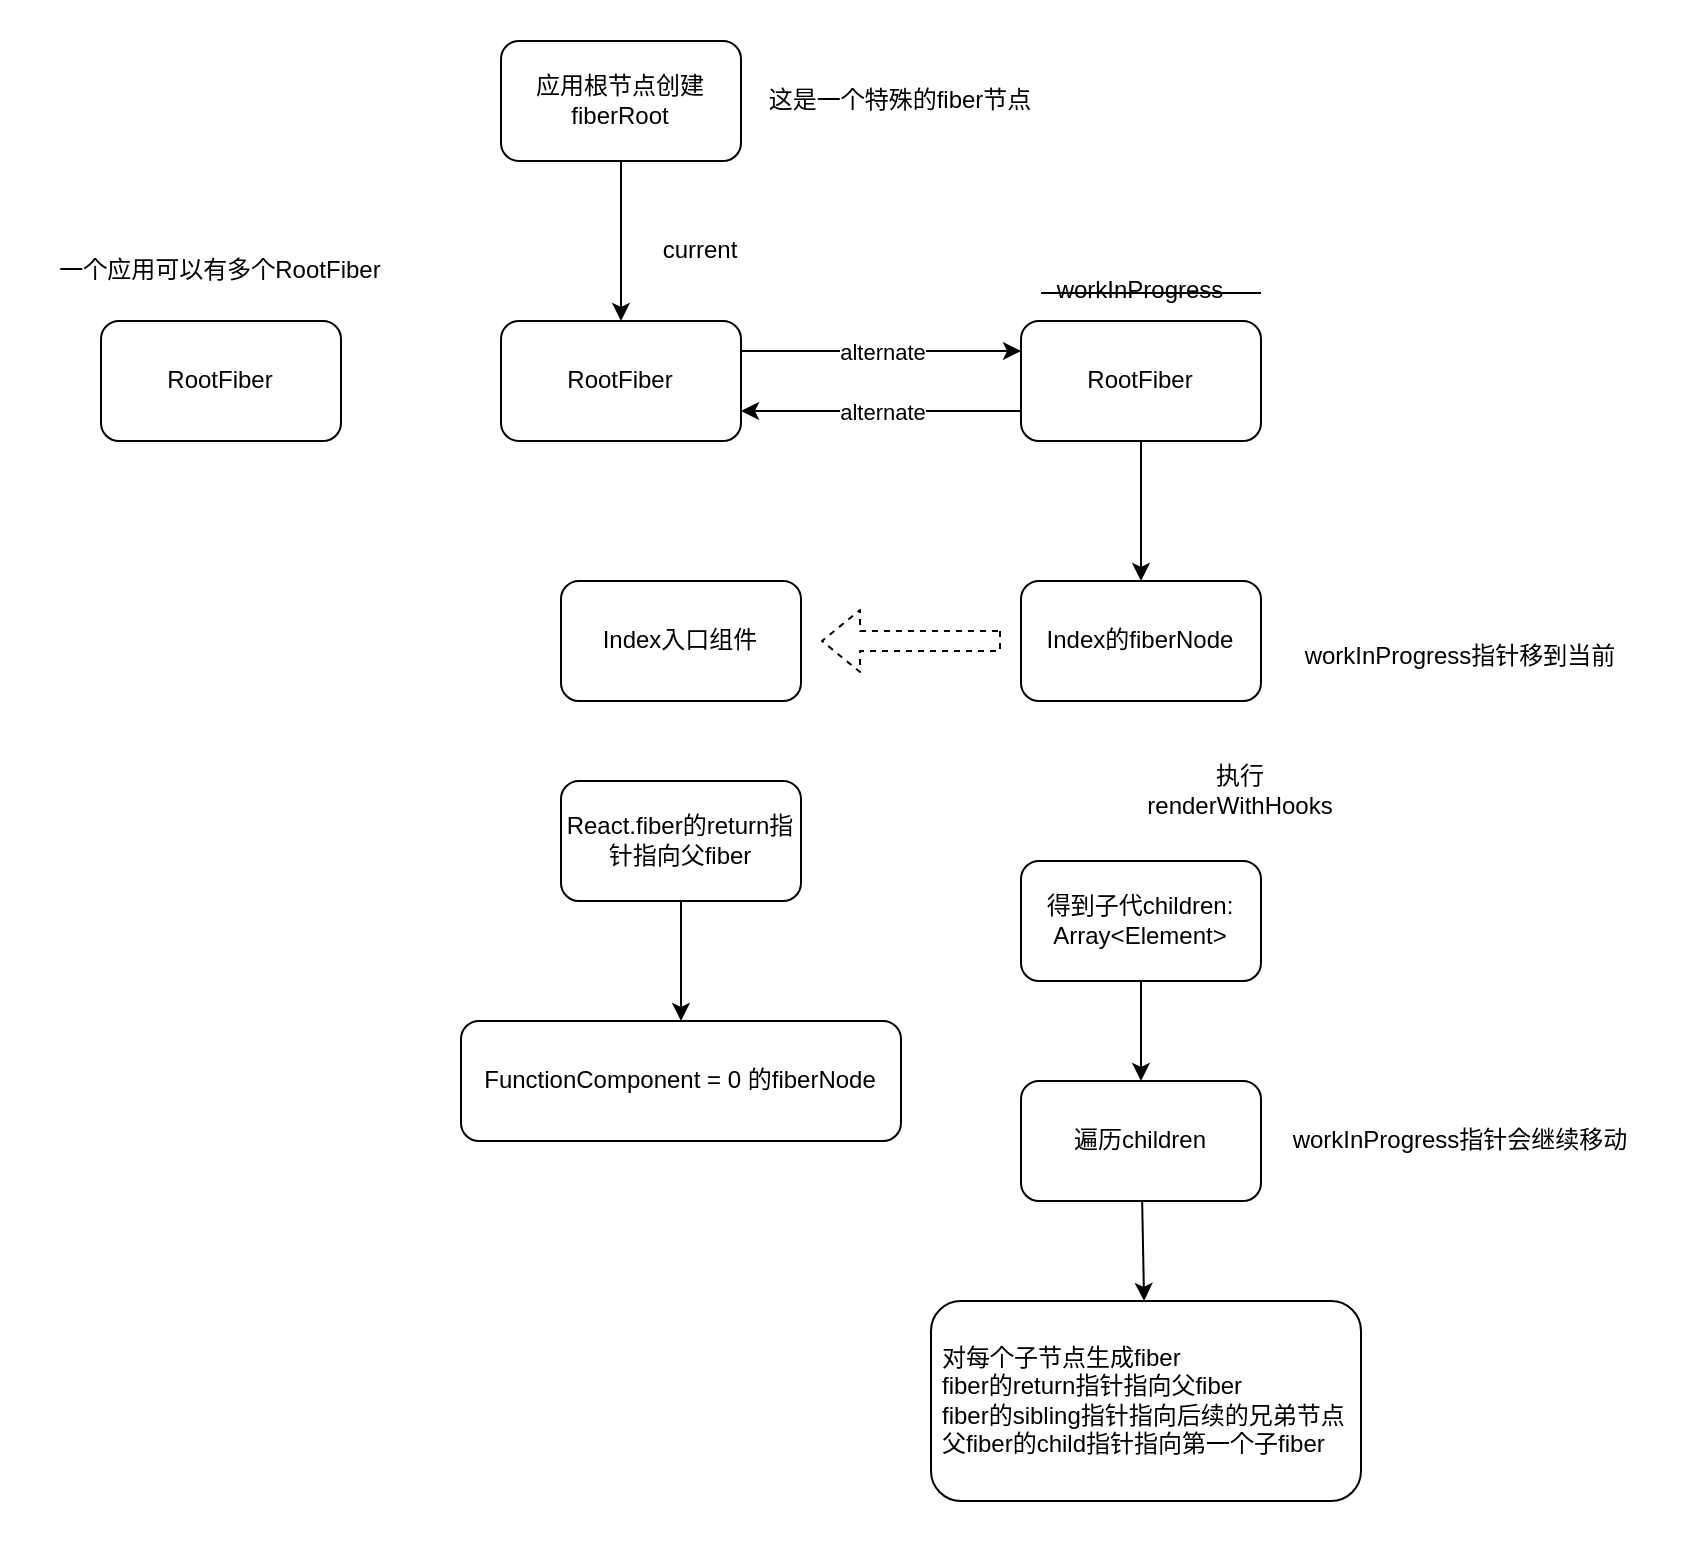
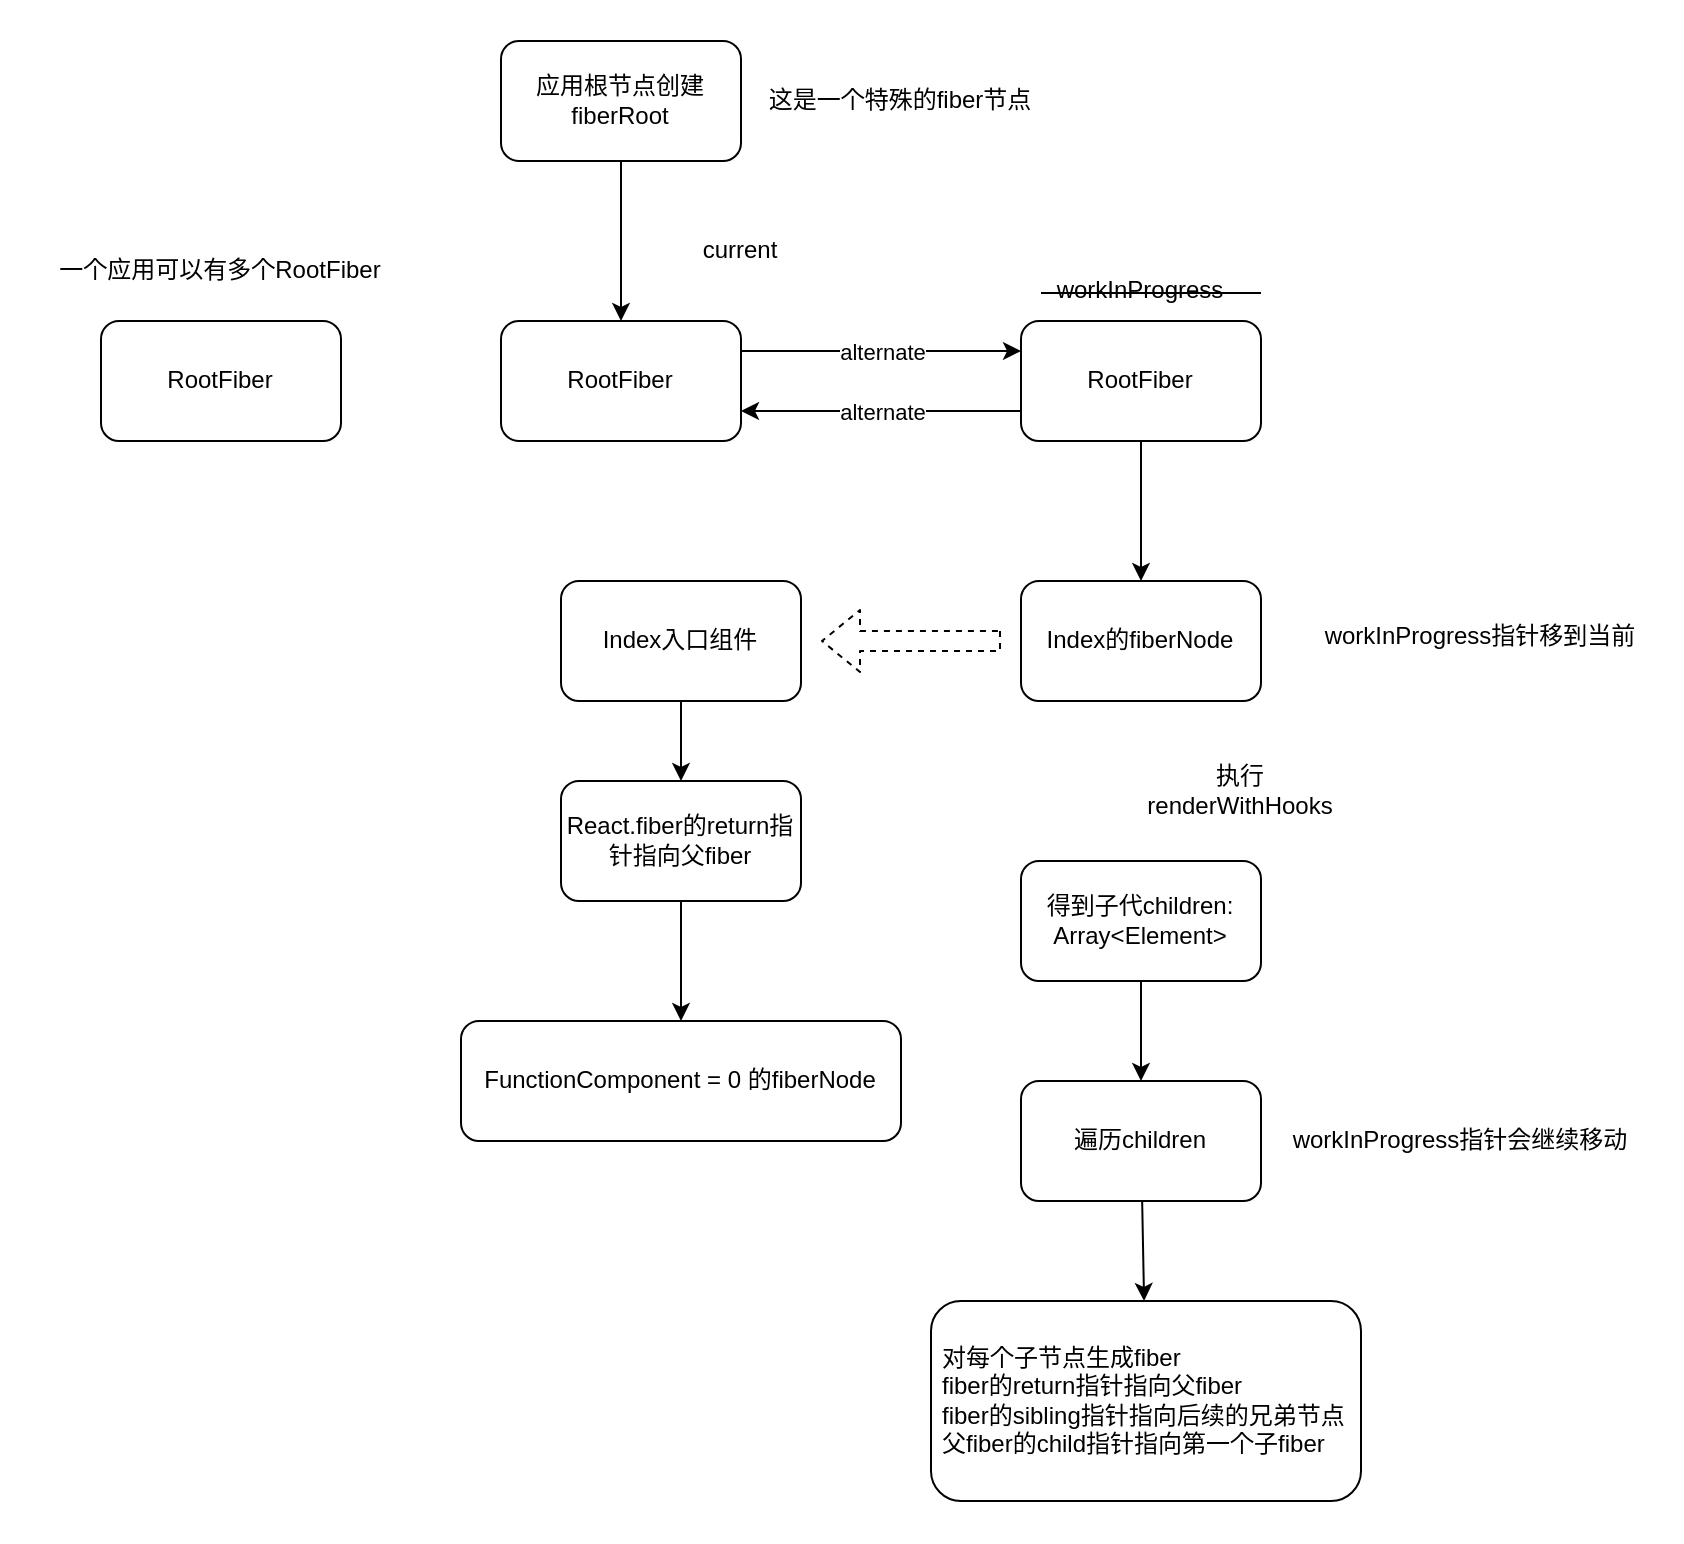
(701, 251) -> (741, 251)
(1461, 656) -> (1481, 636)
none -> (681, 734)
